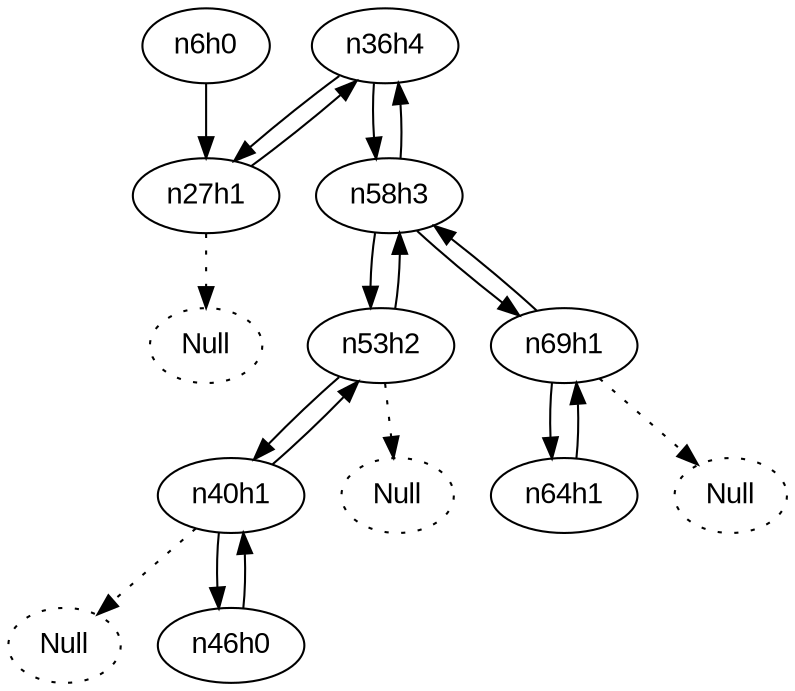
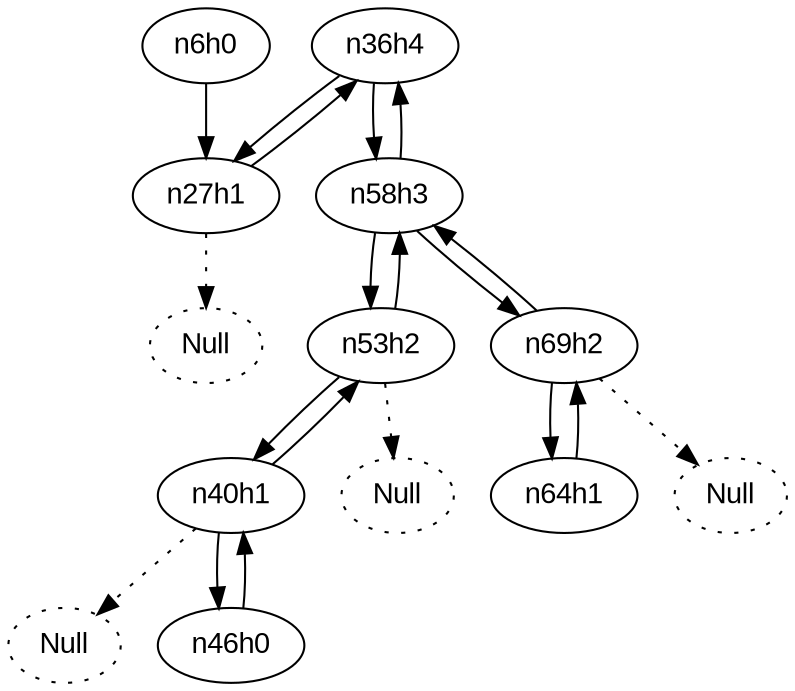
(564, 346) -> (564, 346)
